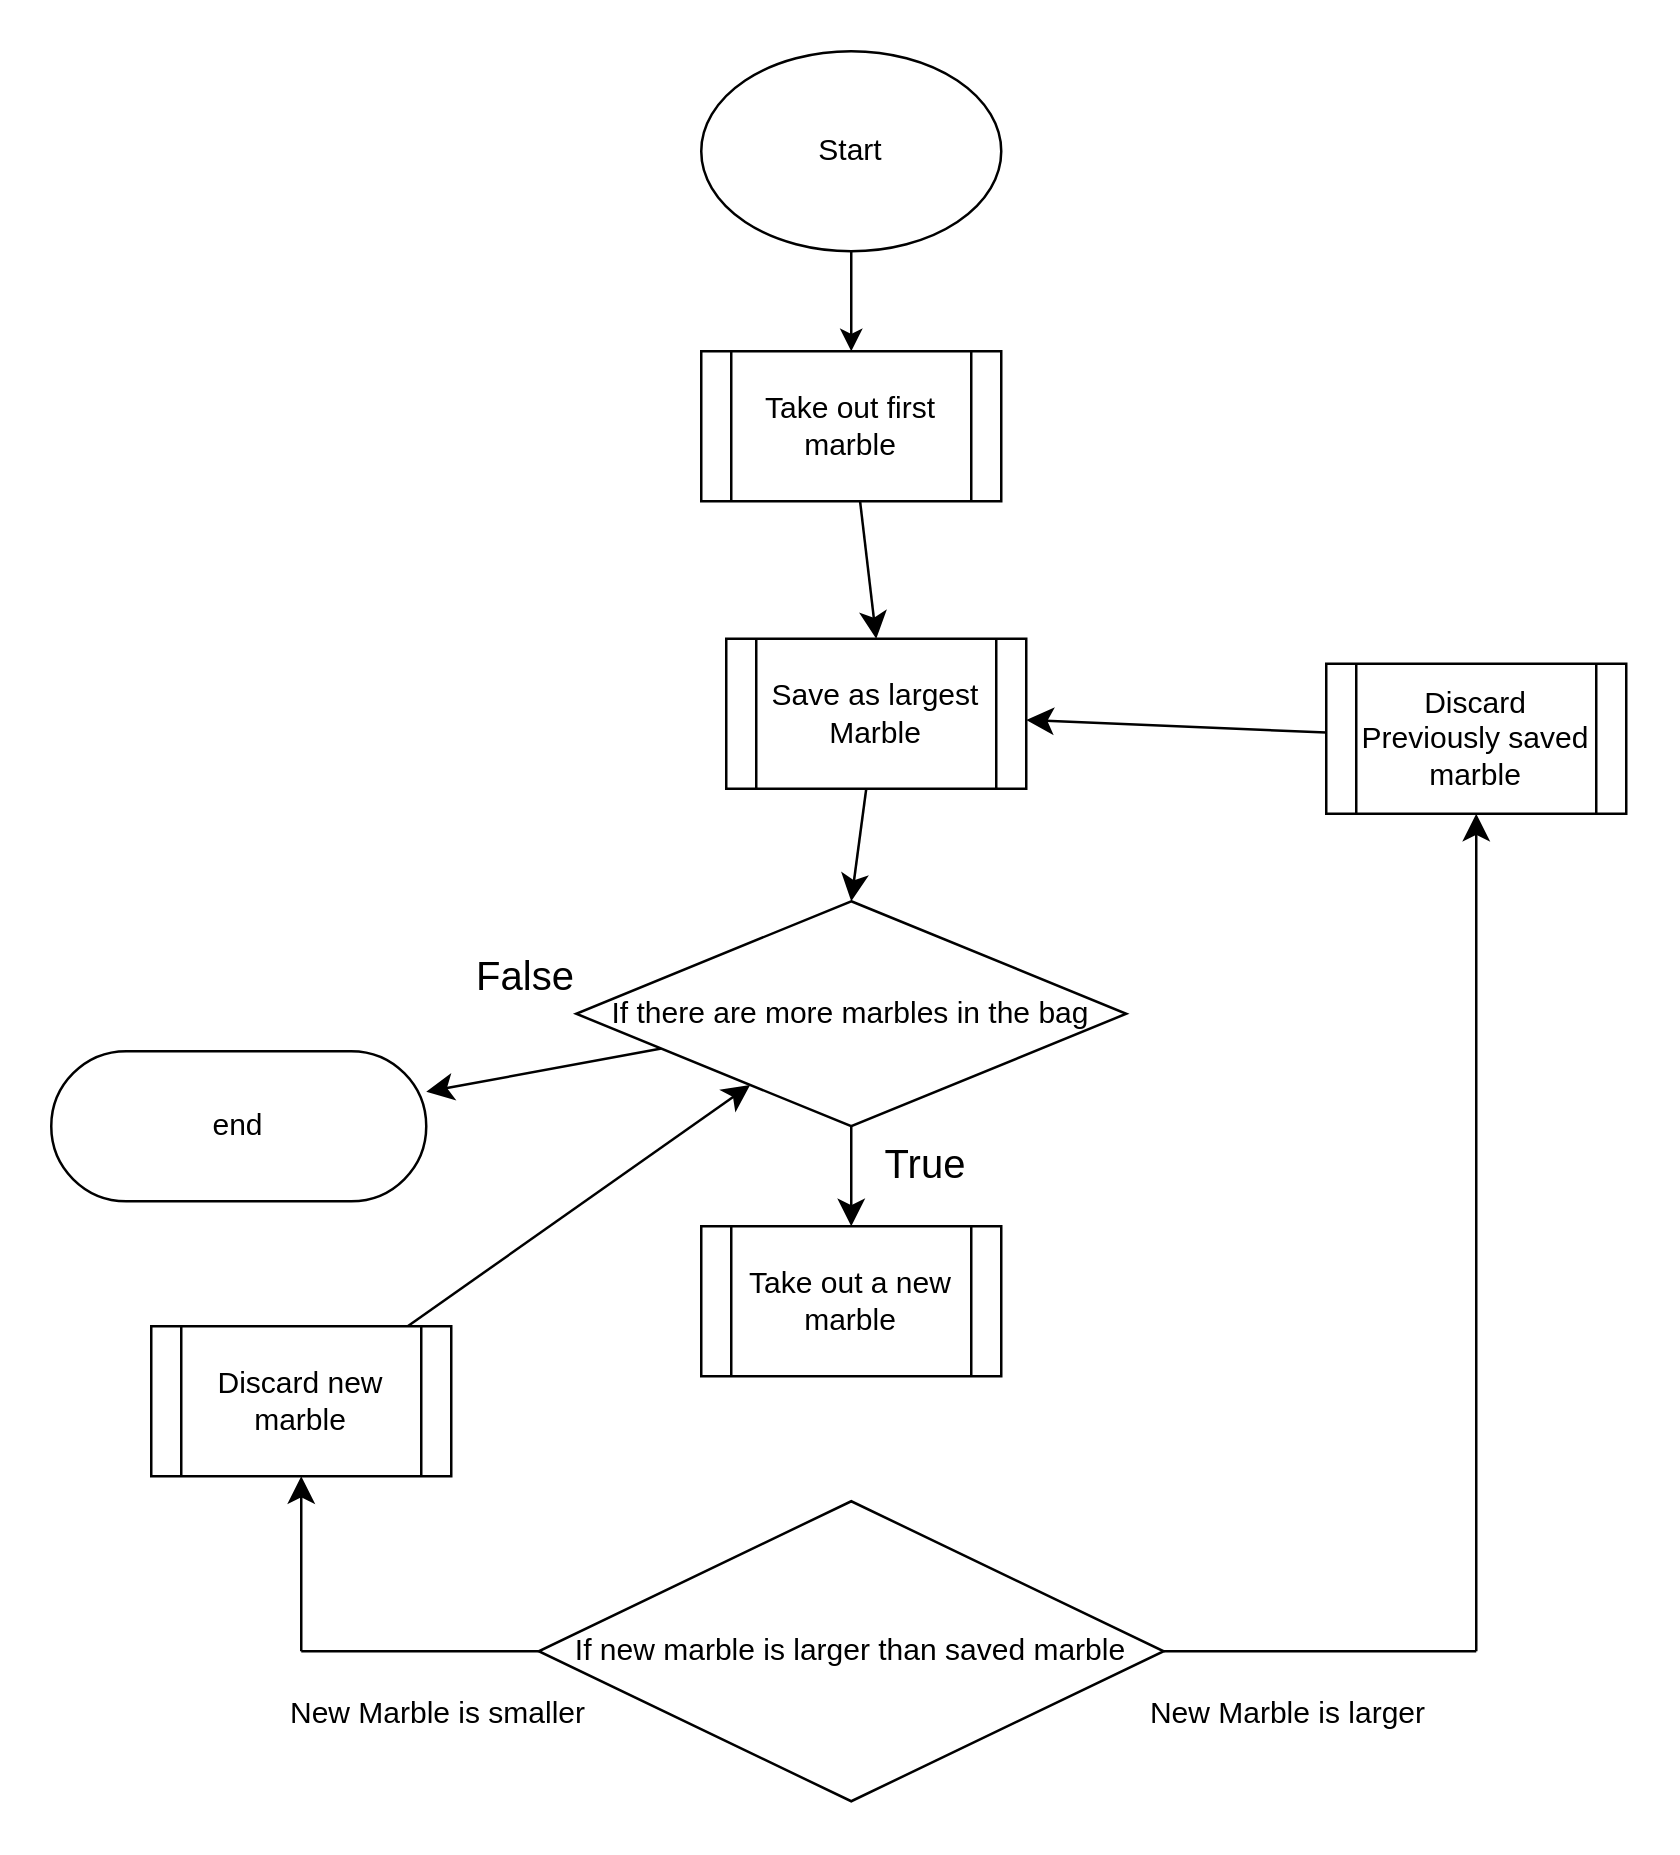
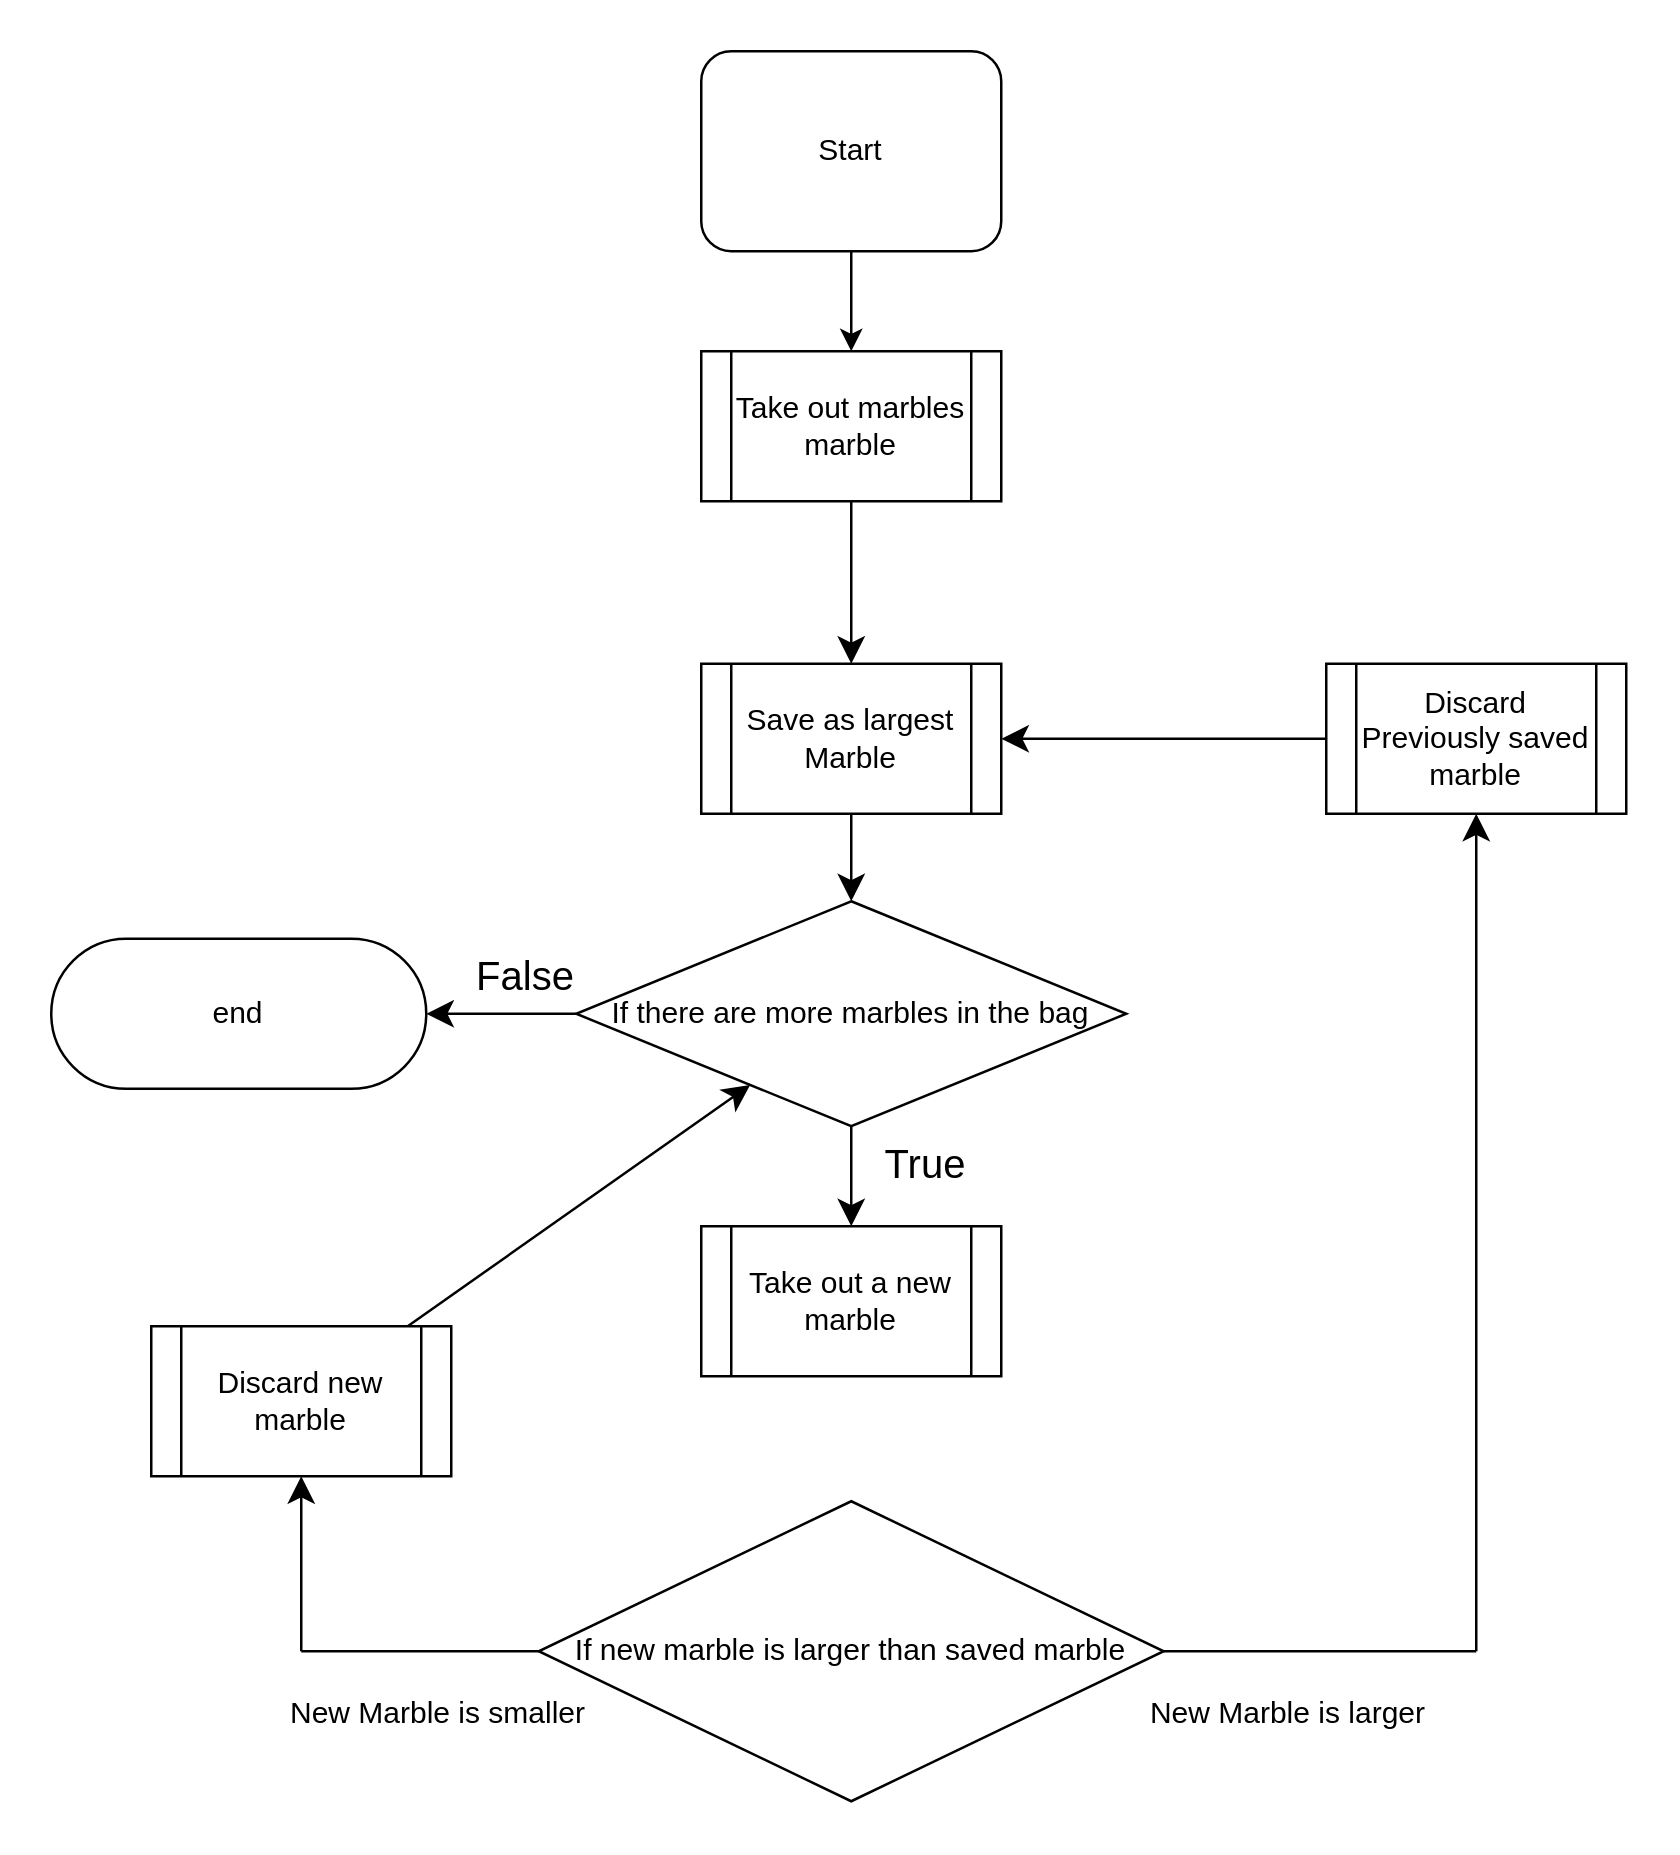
(851, 151) -> (851, 151)
(851, 426) -> (851, 426)
(876, 714) -> (851, 739)
(239, 1126) -> (239, 1014)
